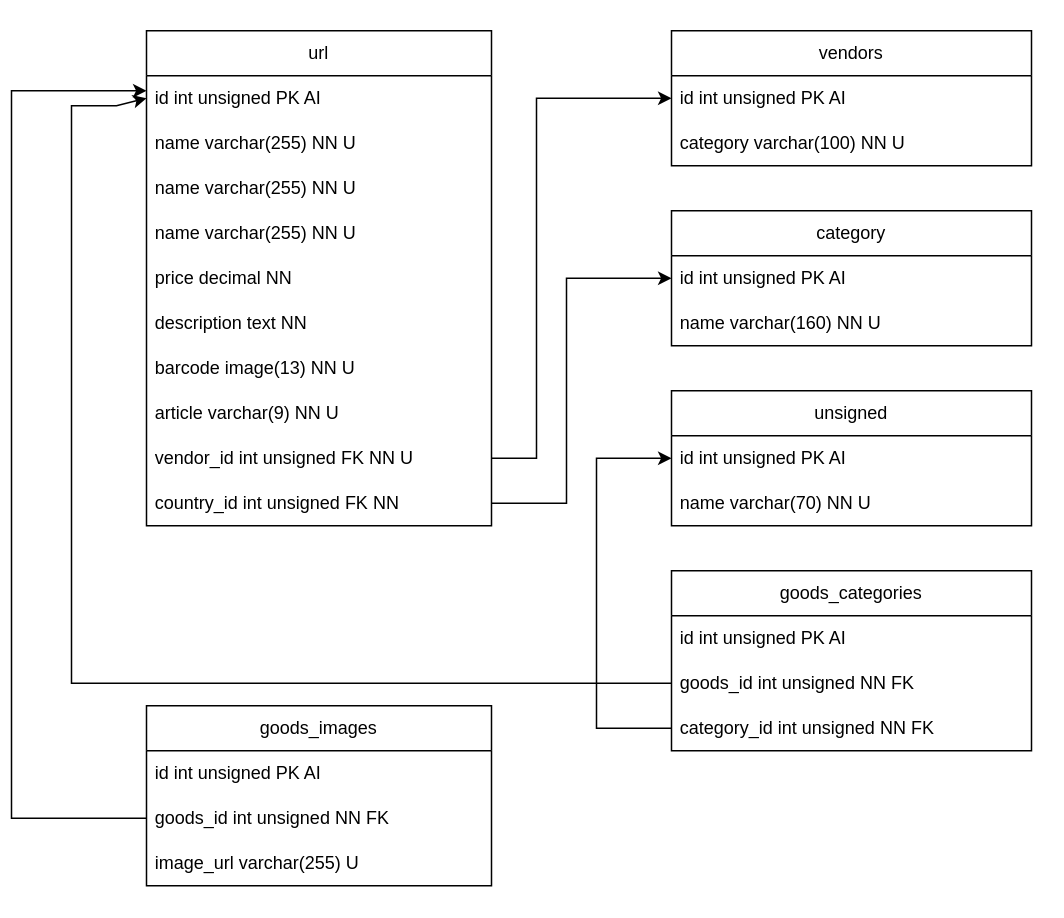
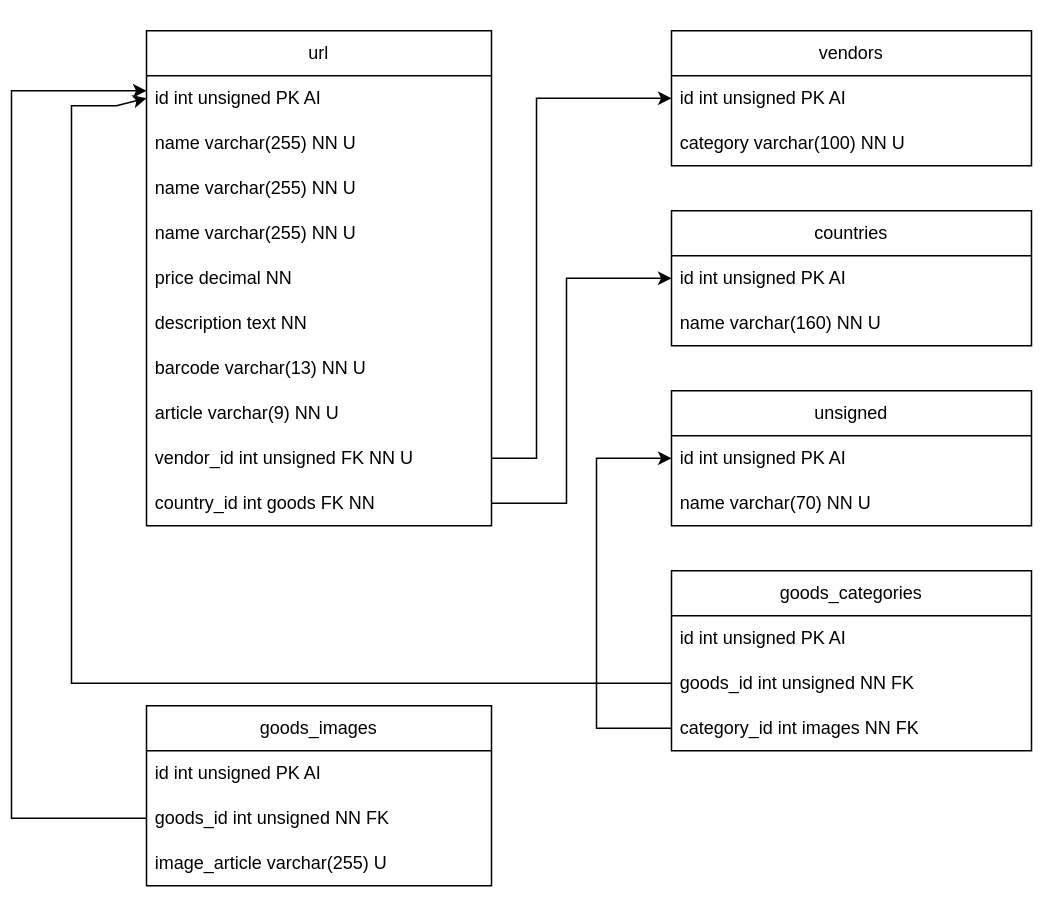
(851, 233) -> (851, 233)
(257, 368) -> (269, 368)
(285, 503) -> (272, 503)
(815, 728) -> (805, 728)
(267, 863) -> (285, 863)
